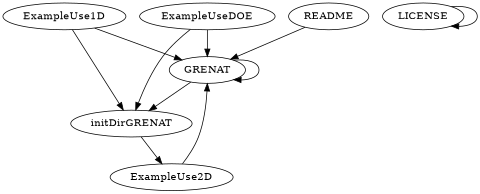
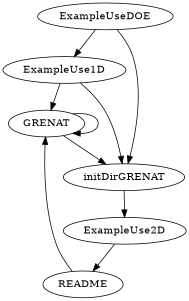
(423, 16) -> none
(207, 40) -> (87, 40)
(201, 130) -> (106, 255)
